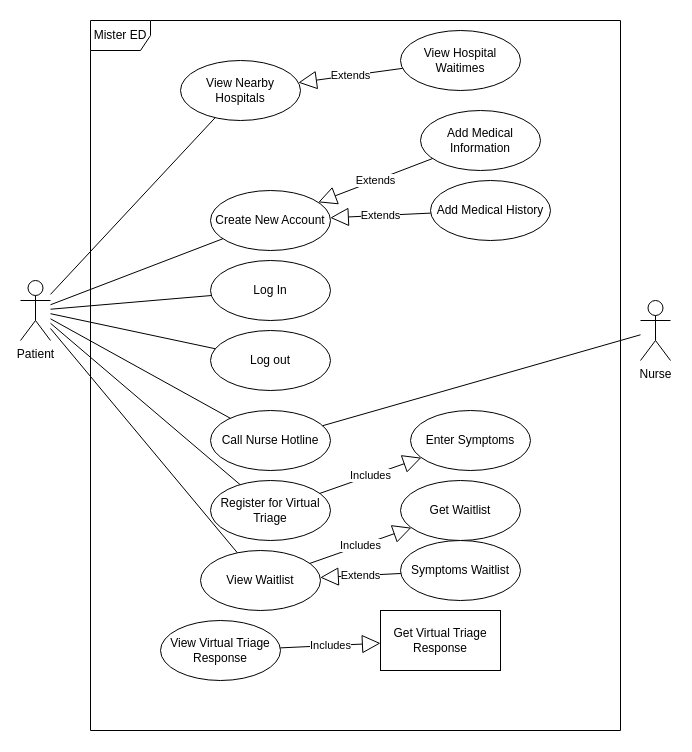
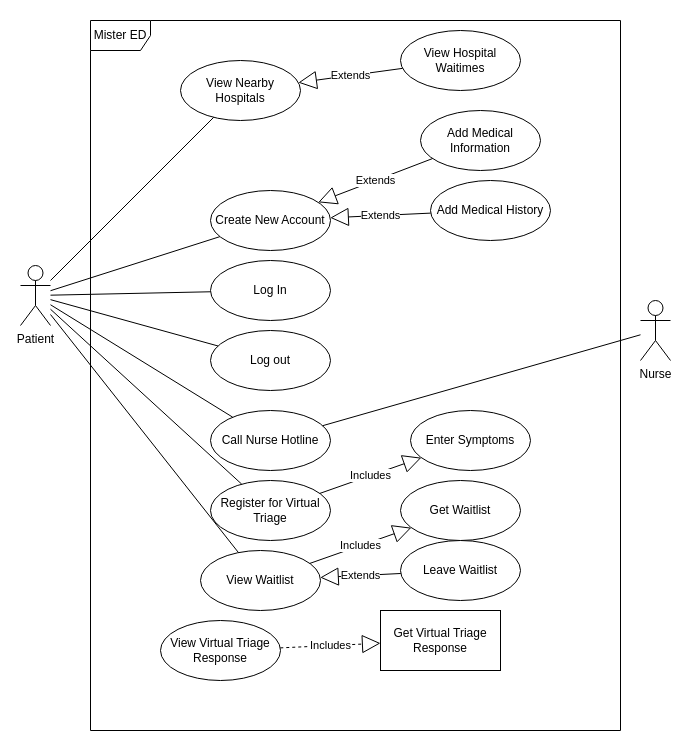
(36, 311) -> (36, 296)
(461, 571) -> (461, 571)
(296, 647) -> (296, 647)
